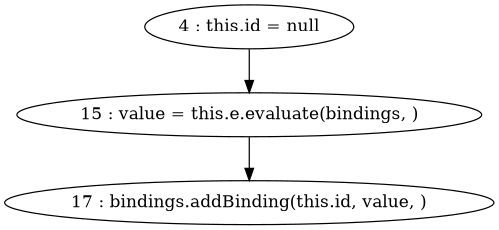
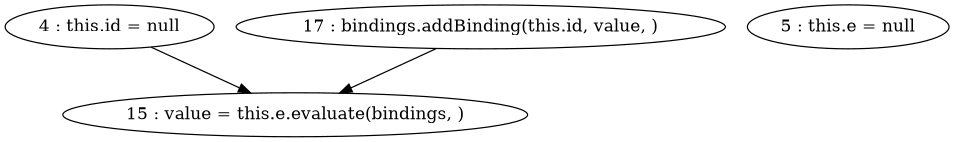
none -> (848, 27)
(249, 153) -> (394, 68)
